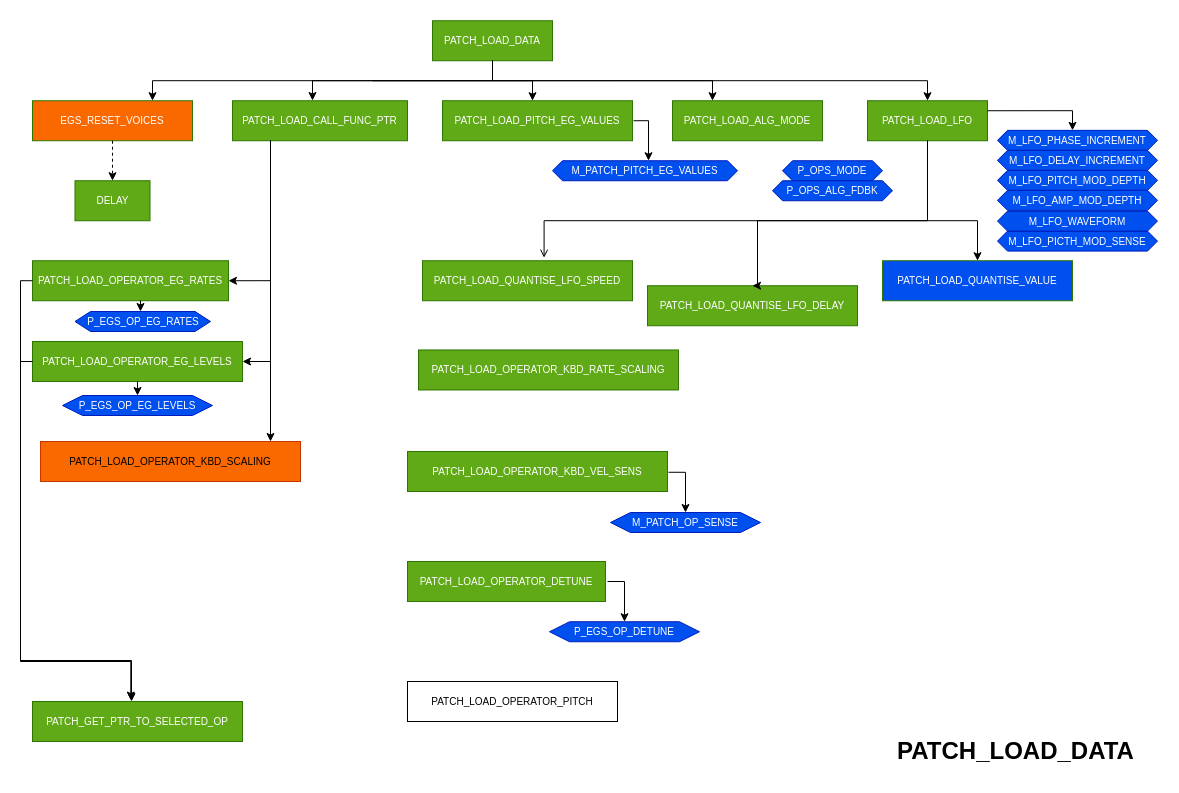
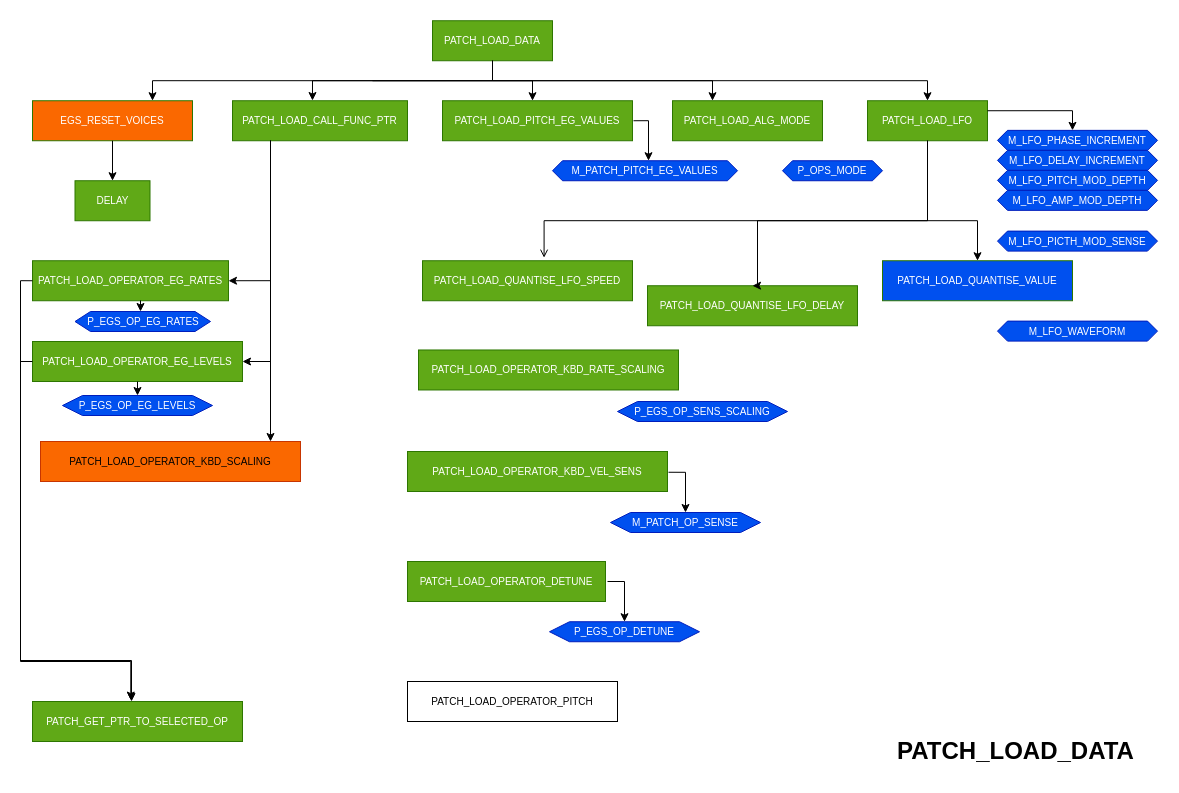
(113, 157) -> (113, 157)
(833, 191) -> none
(1078, 221) -> (1078, 331)
none -> (703, 412)
